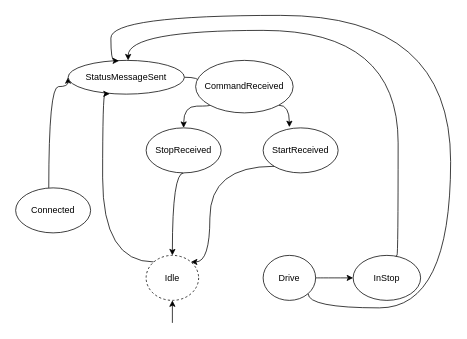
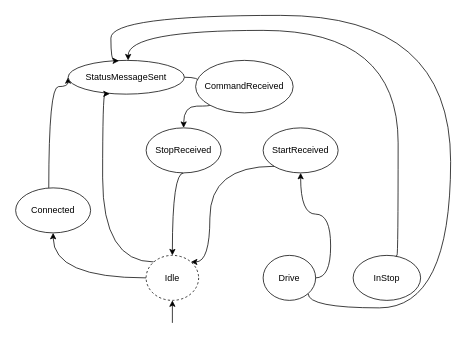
(287, 111) -> none
none -> (91, 273)
(319, 278) -> (328, 226)
